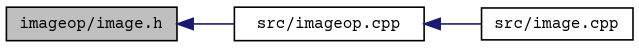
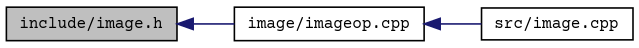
(92, 24) -> (92, 24)
(329, 24) -> (329, 24)
